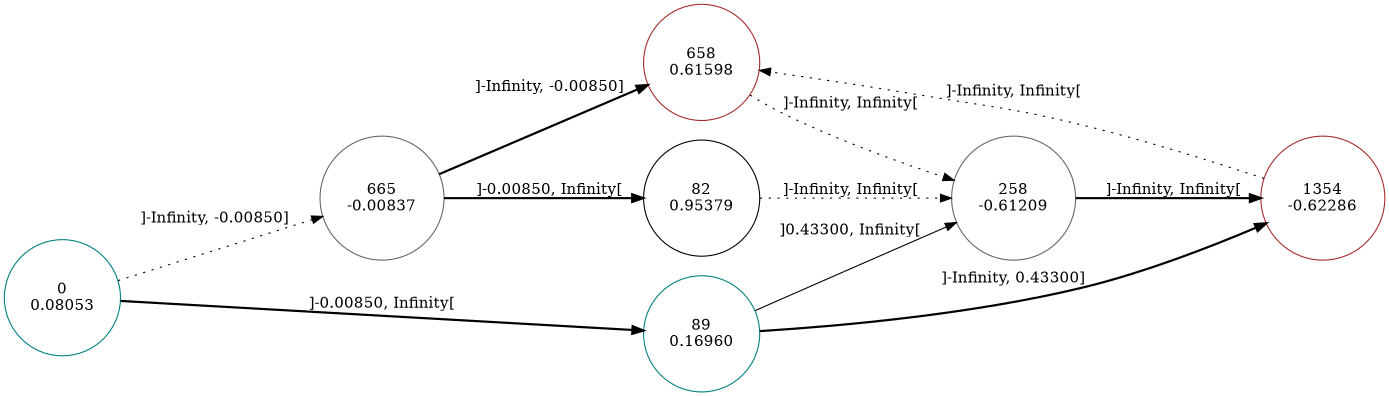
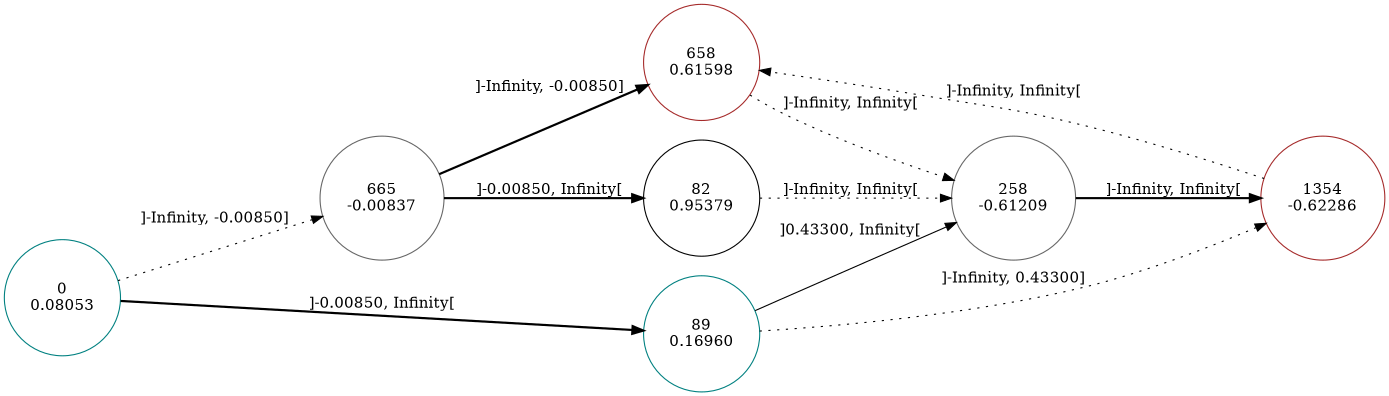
(1013, 302) -> (1013, 302)
